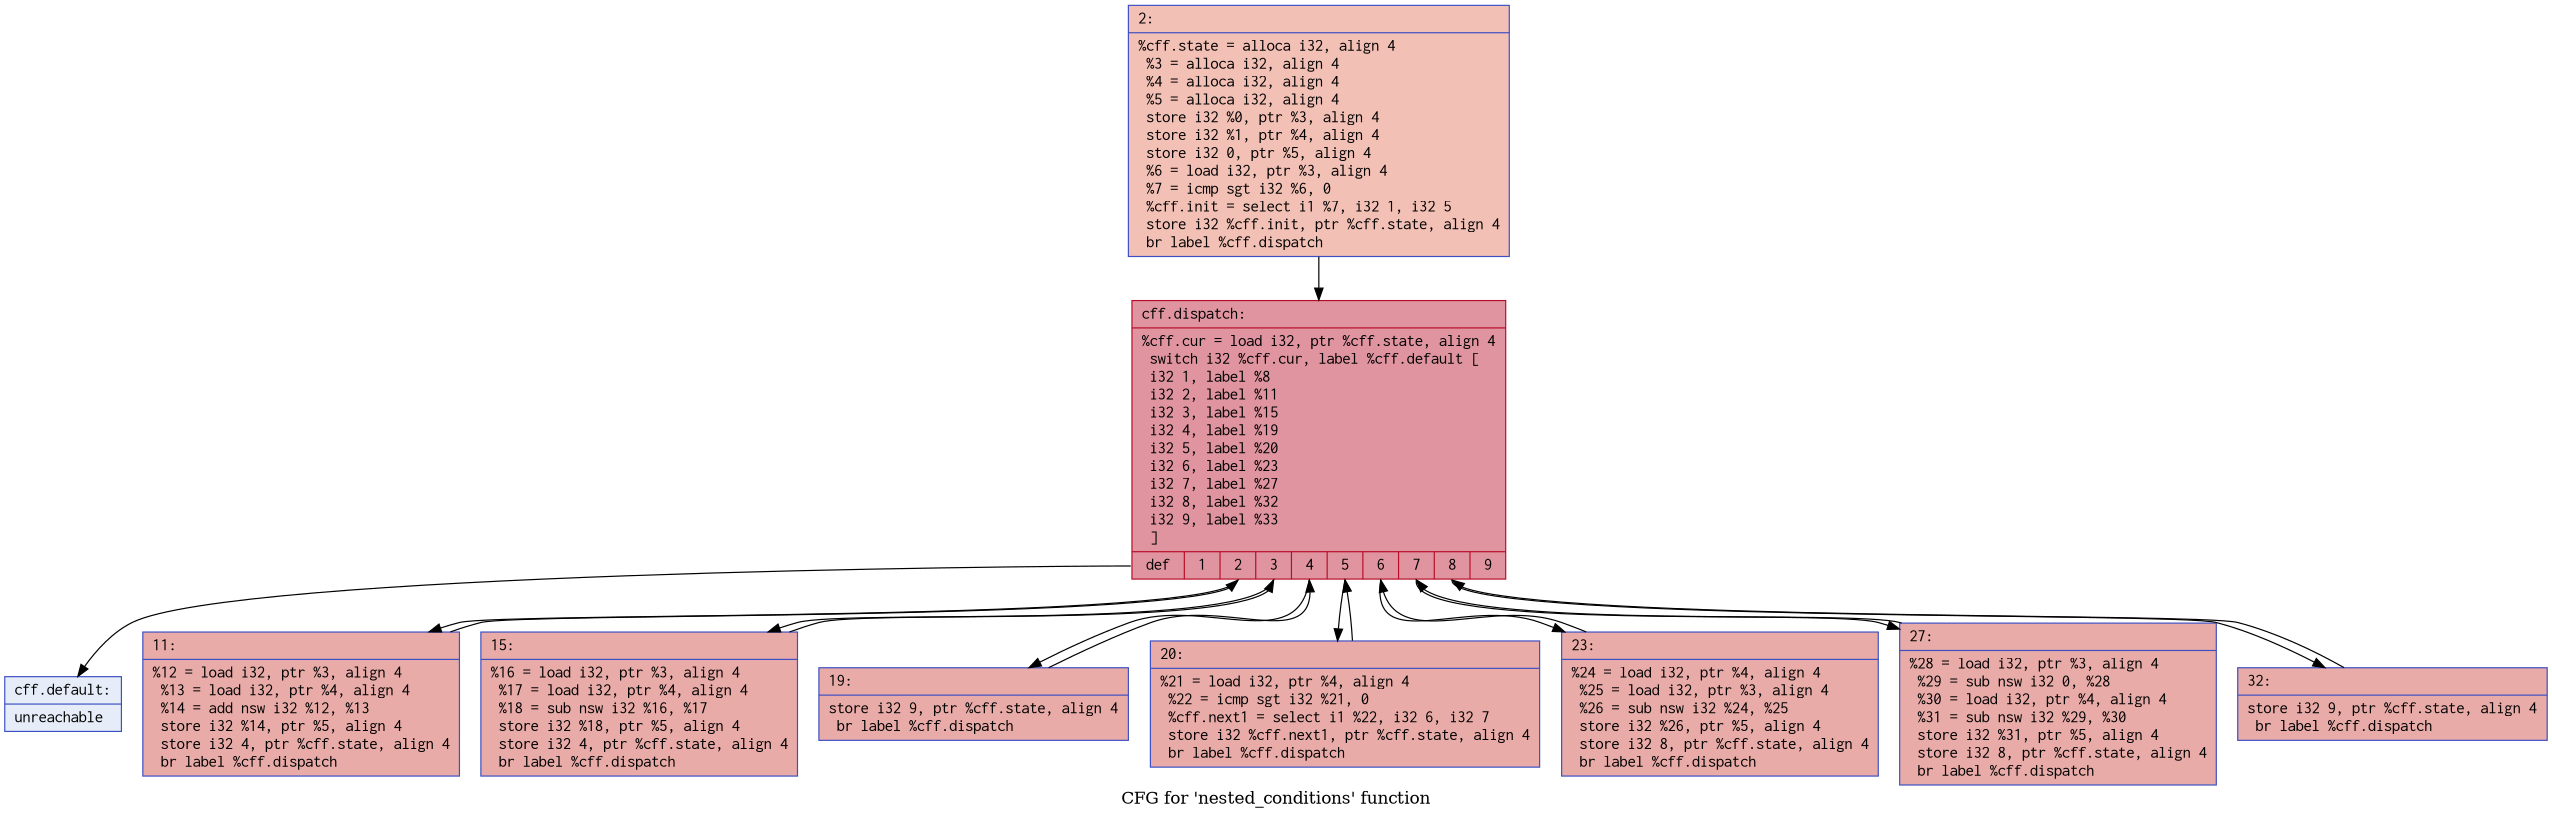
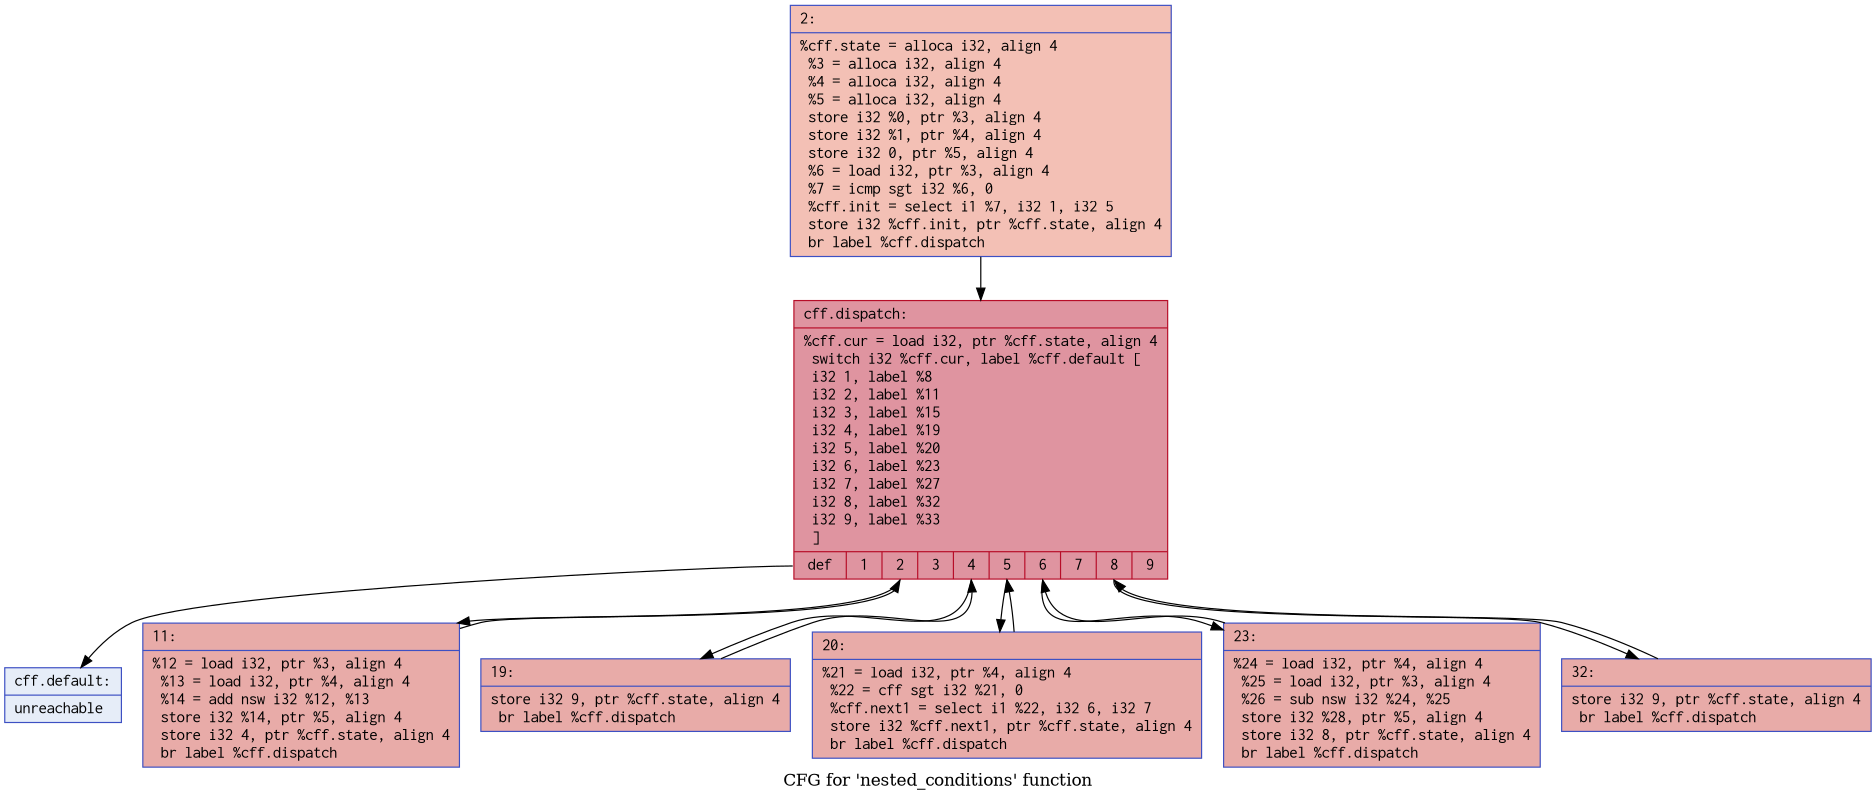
(1265, 699) -> (922, 690)
(639, 704) -> none
(2058, 704) -> none
(1696, 726) -> (1358, 717)
